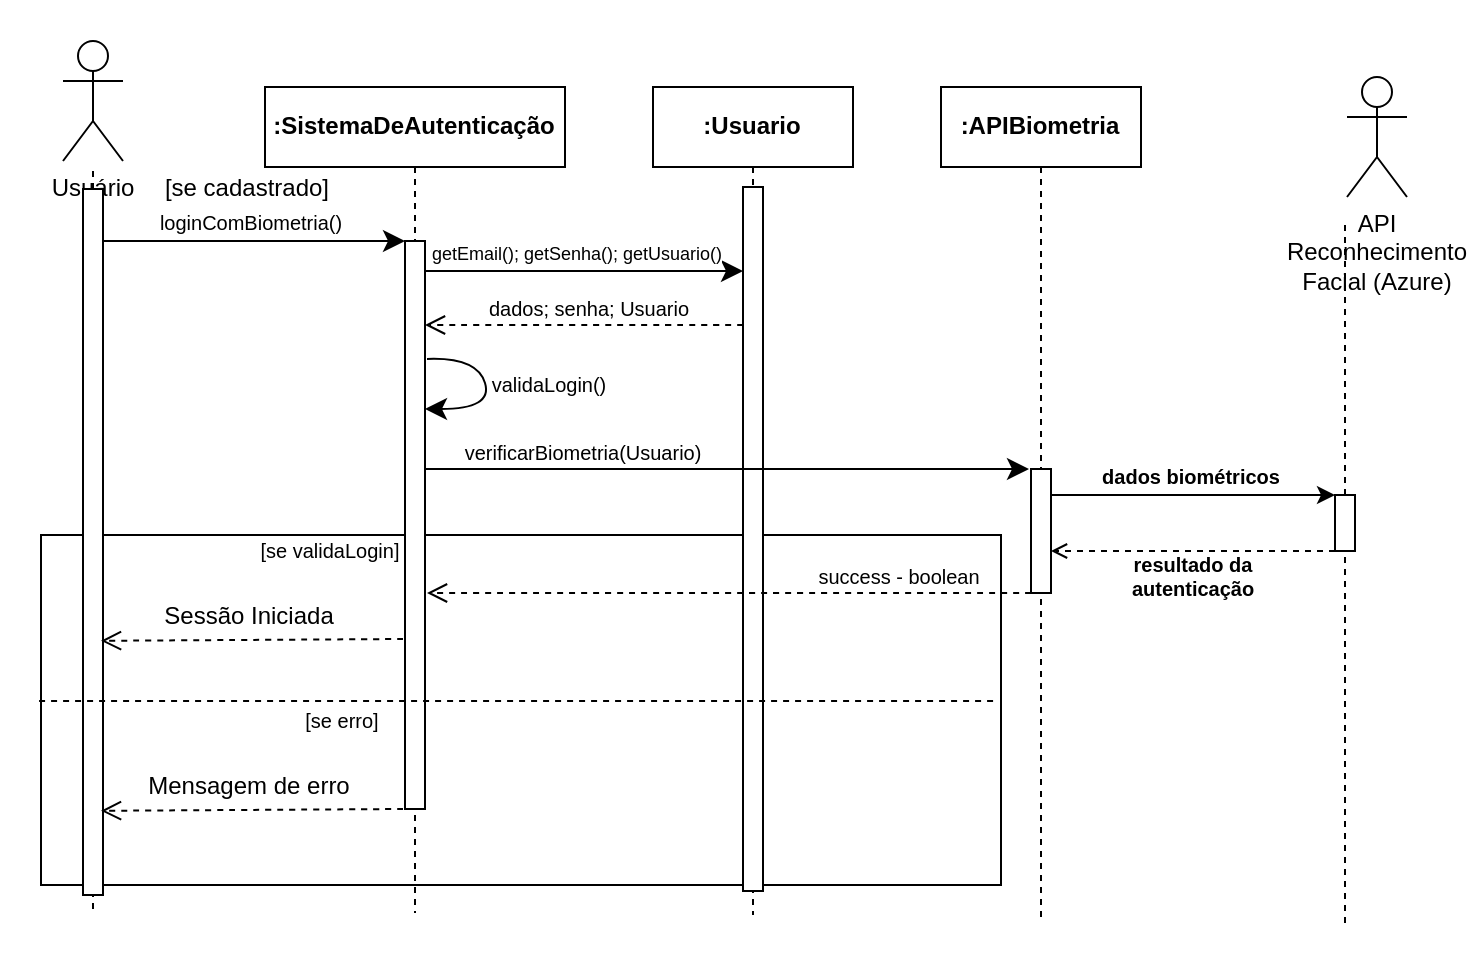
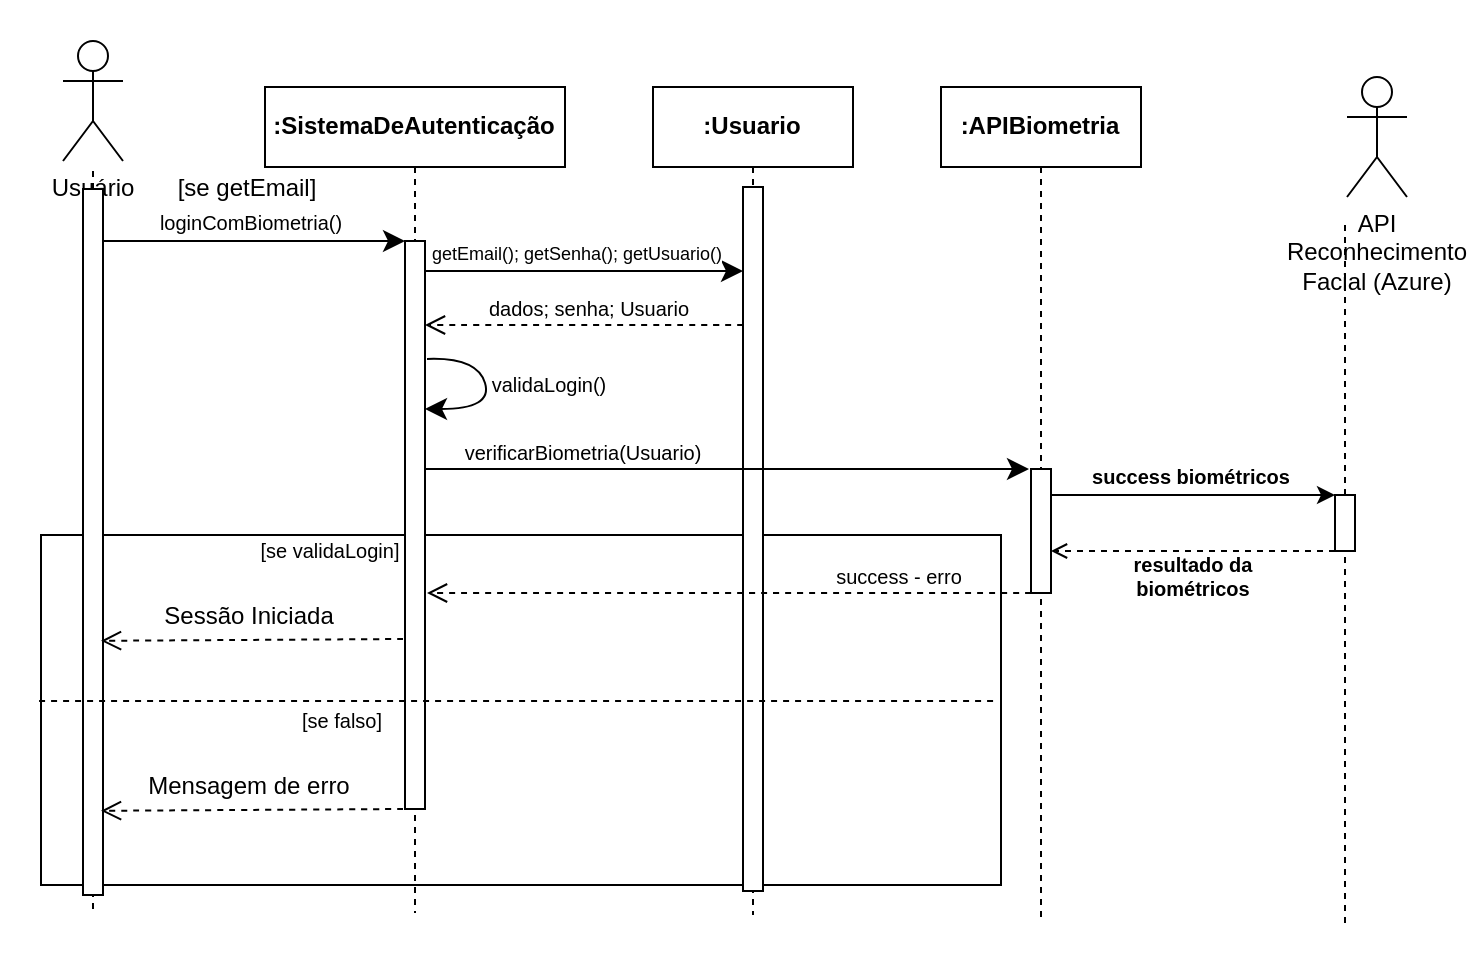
(248, 189) -> (248, 189)
(1192, 477) -> (1192, 477)
(900, 577) -> (900, 577)
(1194, 577) -> (1194, 577)
(343, 721) -> (343, 721)
